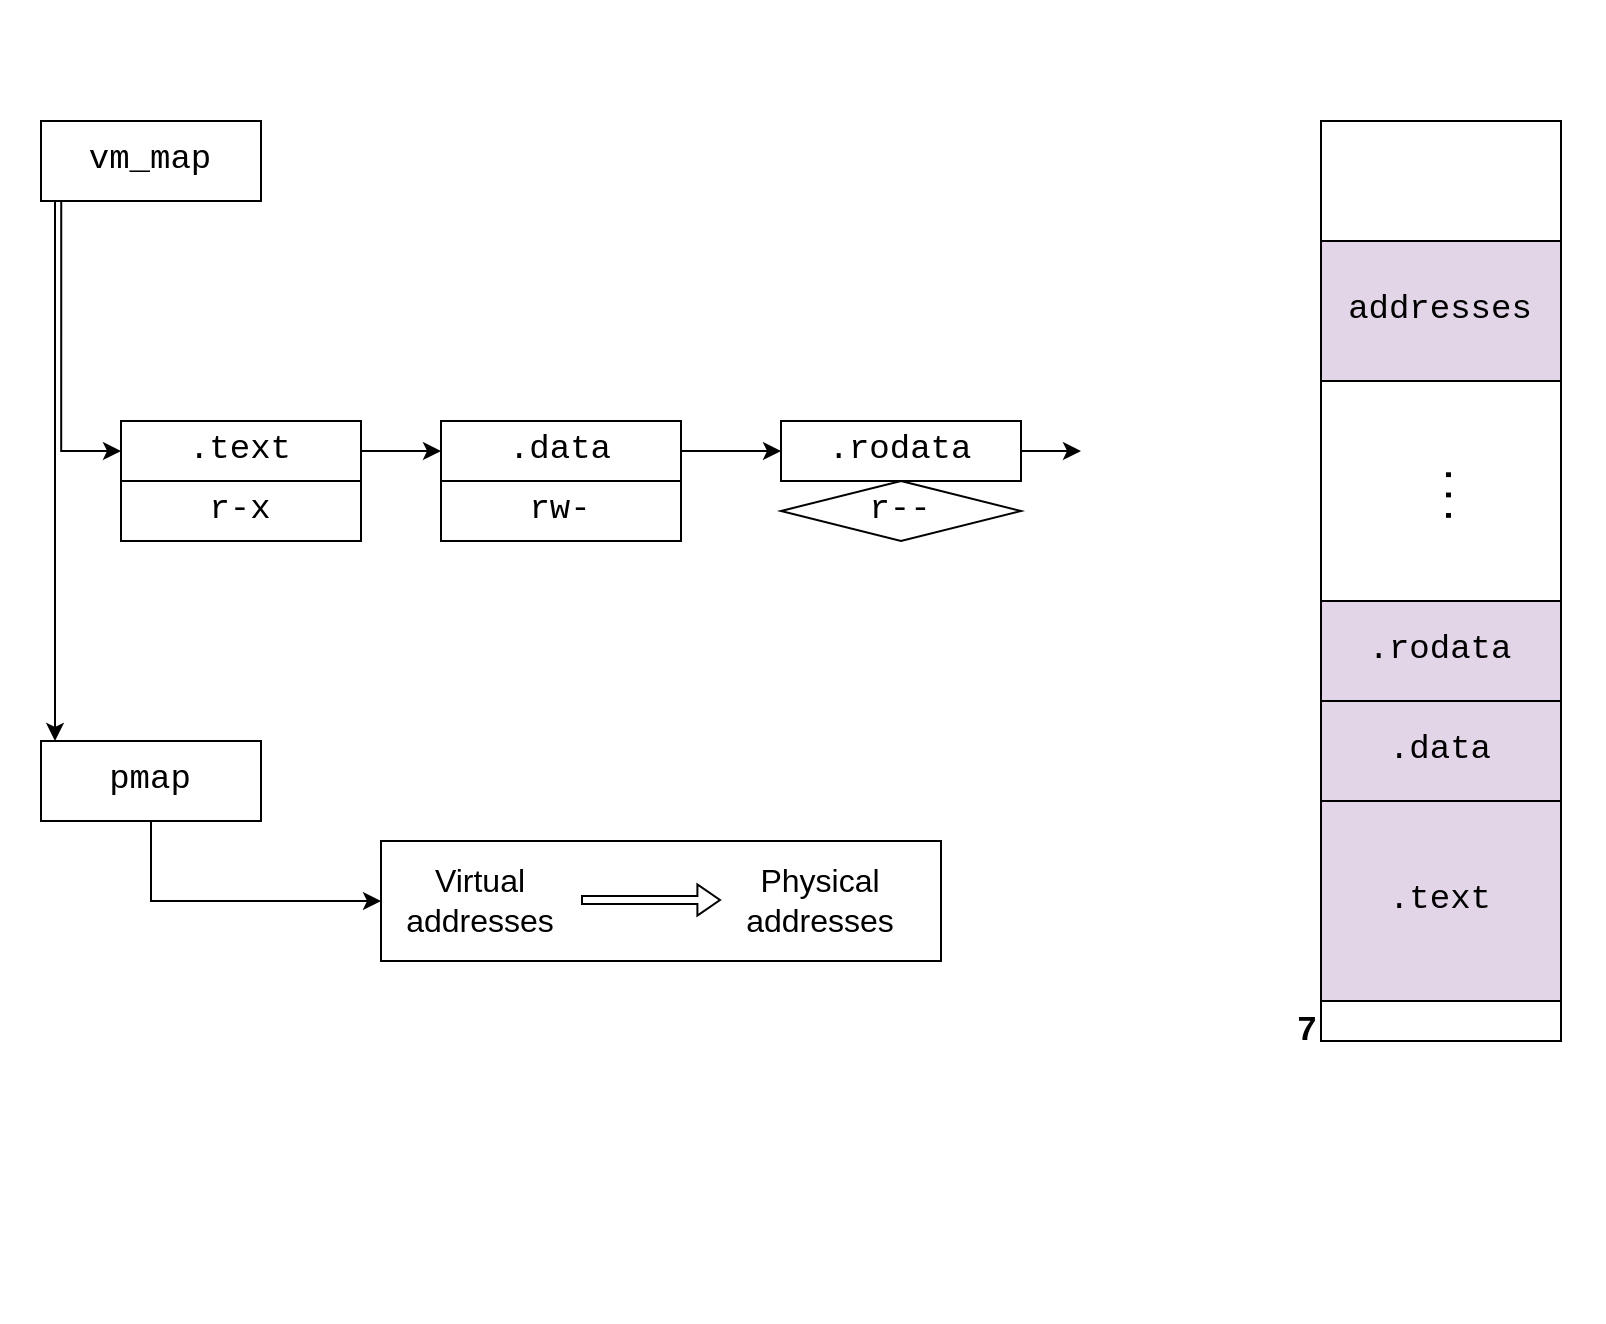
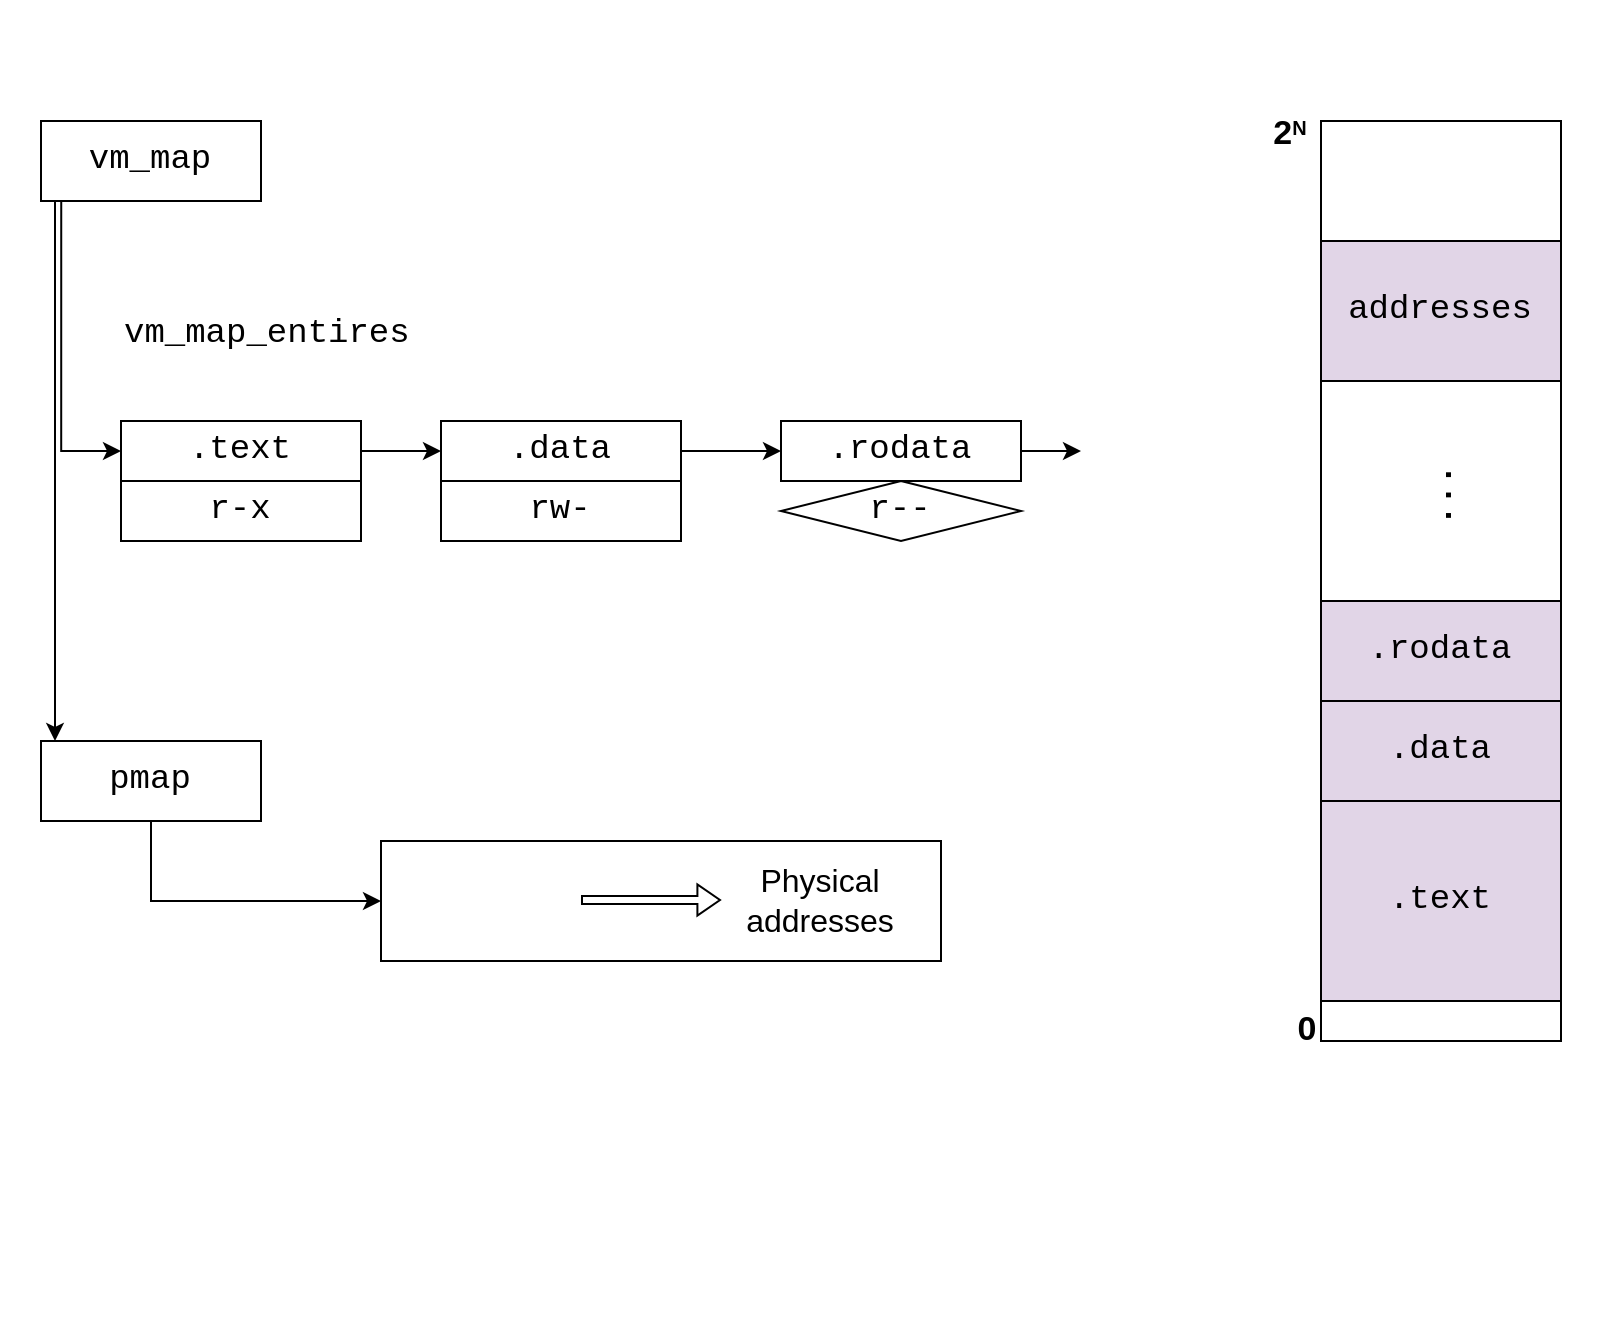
none -> (1291, 135)
none -> (271, 341)
(481, 901) -> none
(1308, 1031) -> (1308, 1031)
